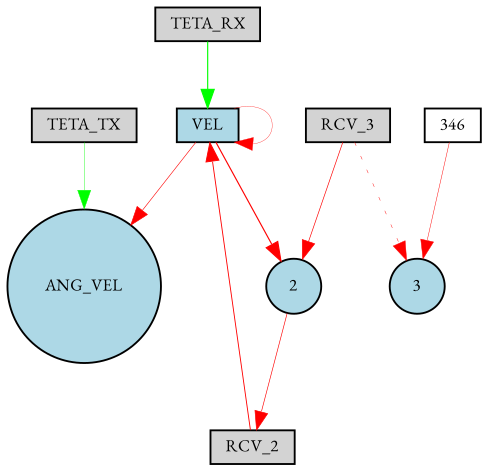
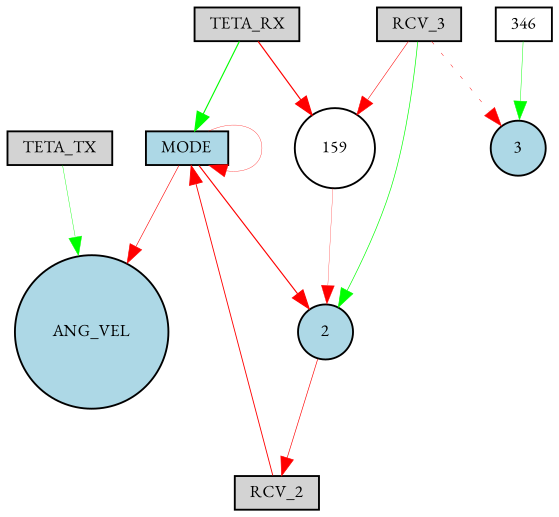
(208, 125) -> (187, 148)
none -> (335, 148)
(438, 191) -> (522, 71)
(326, 192) -> (396, 170)
